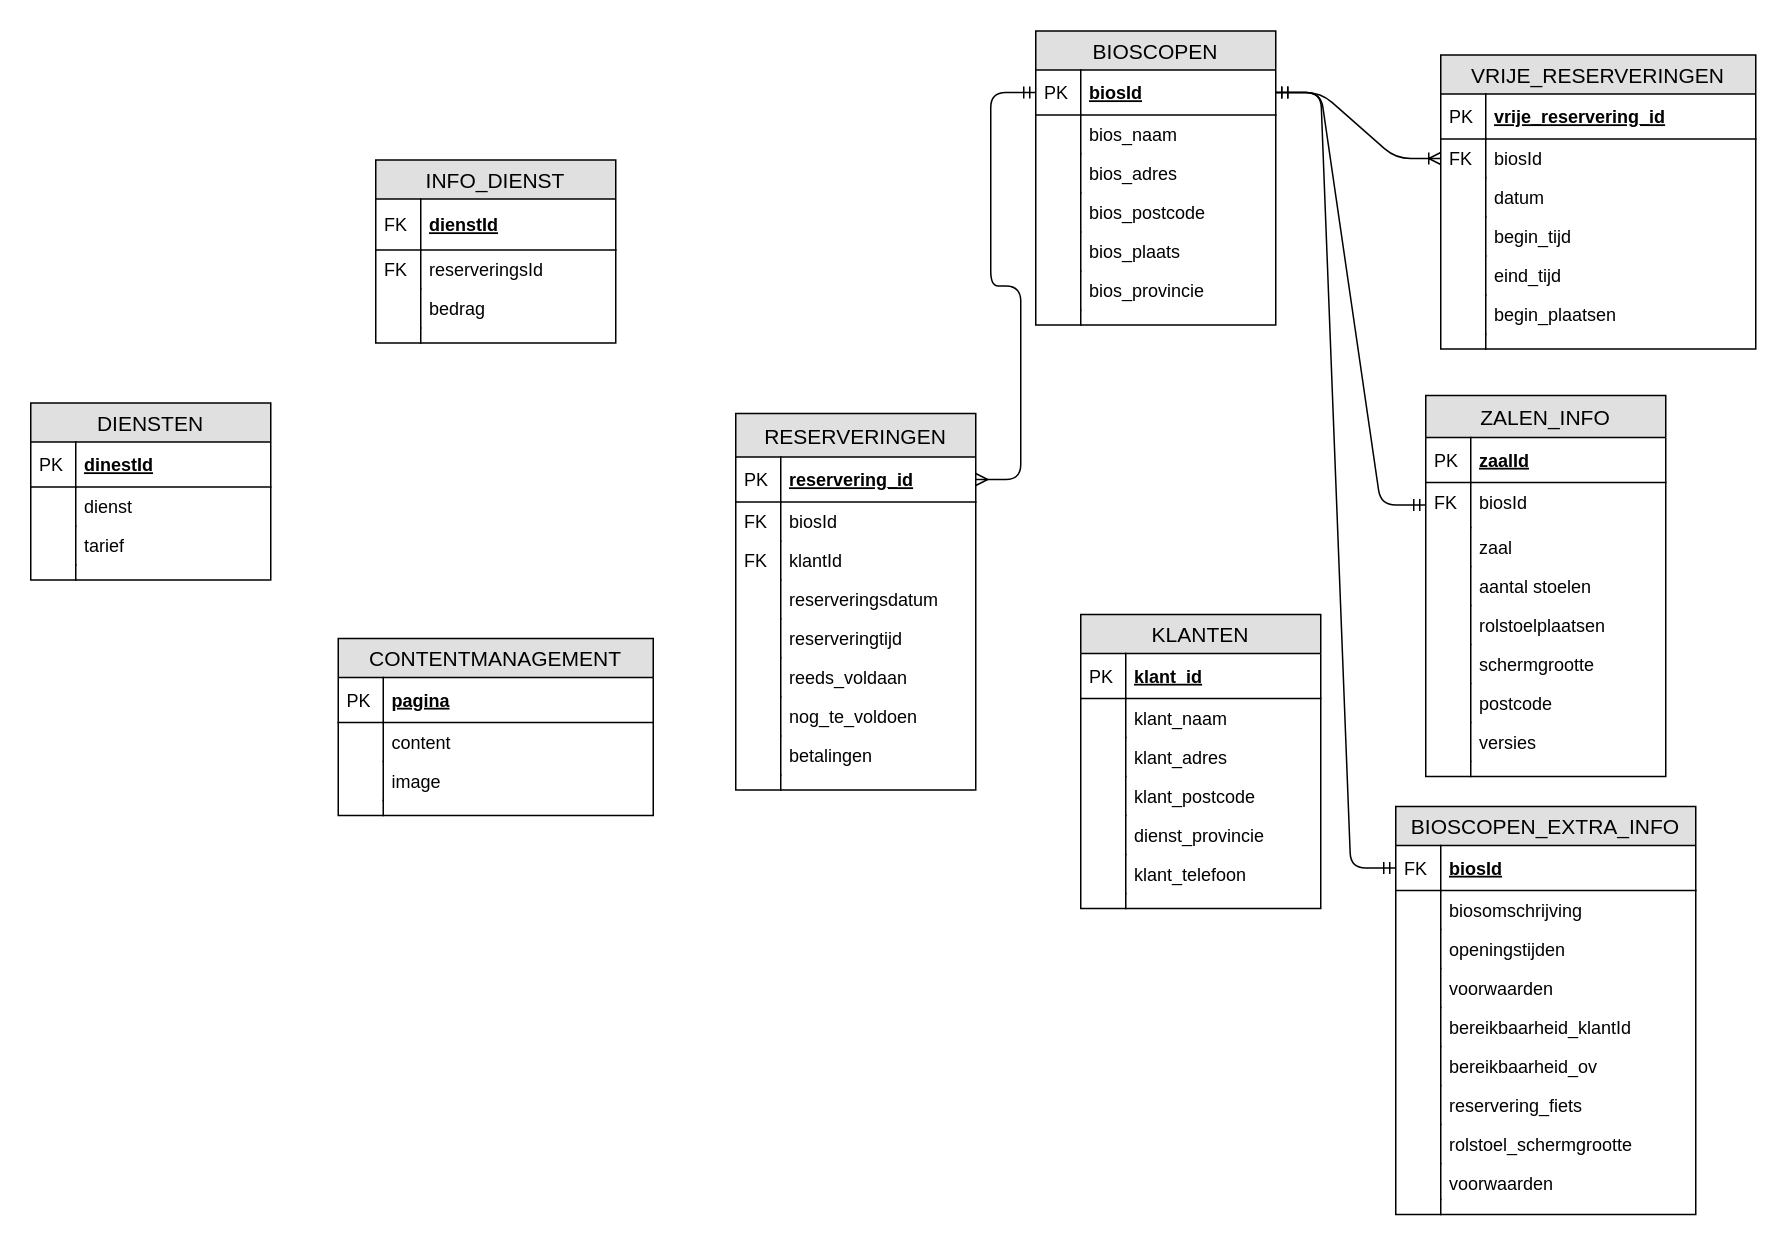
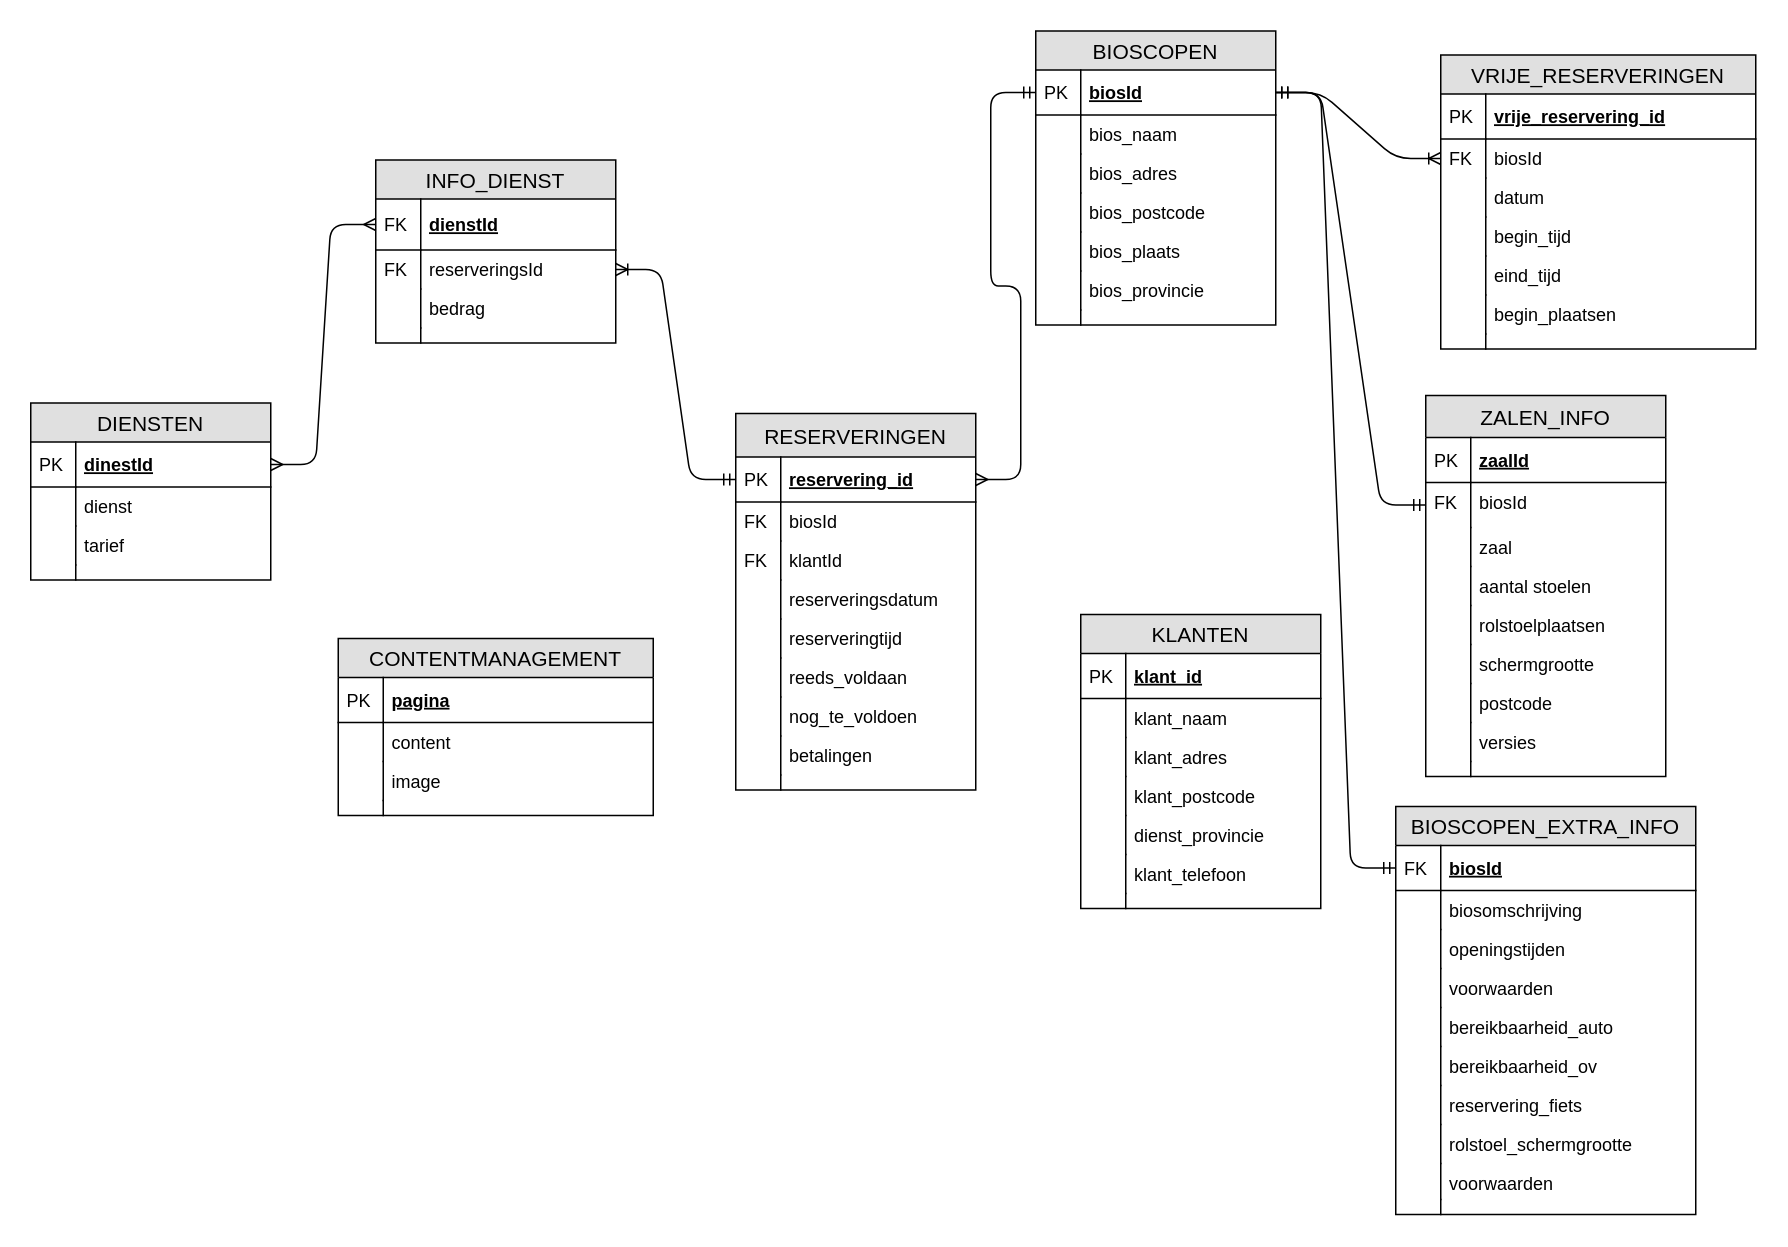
none -> (323, 343)
none -> (676, 375)
(1553, 1028) -> (1540, 1028)
